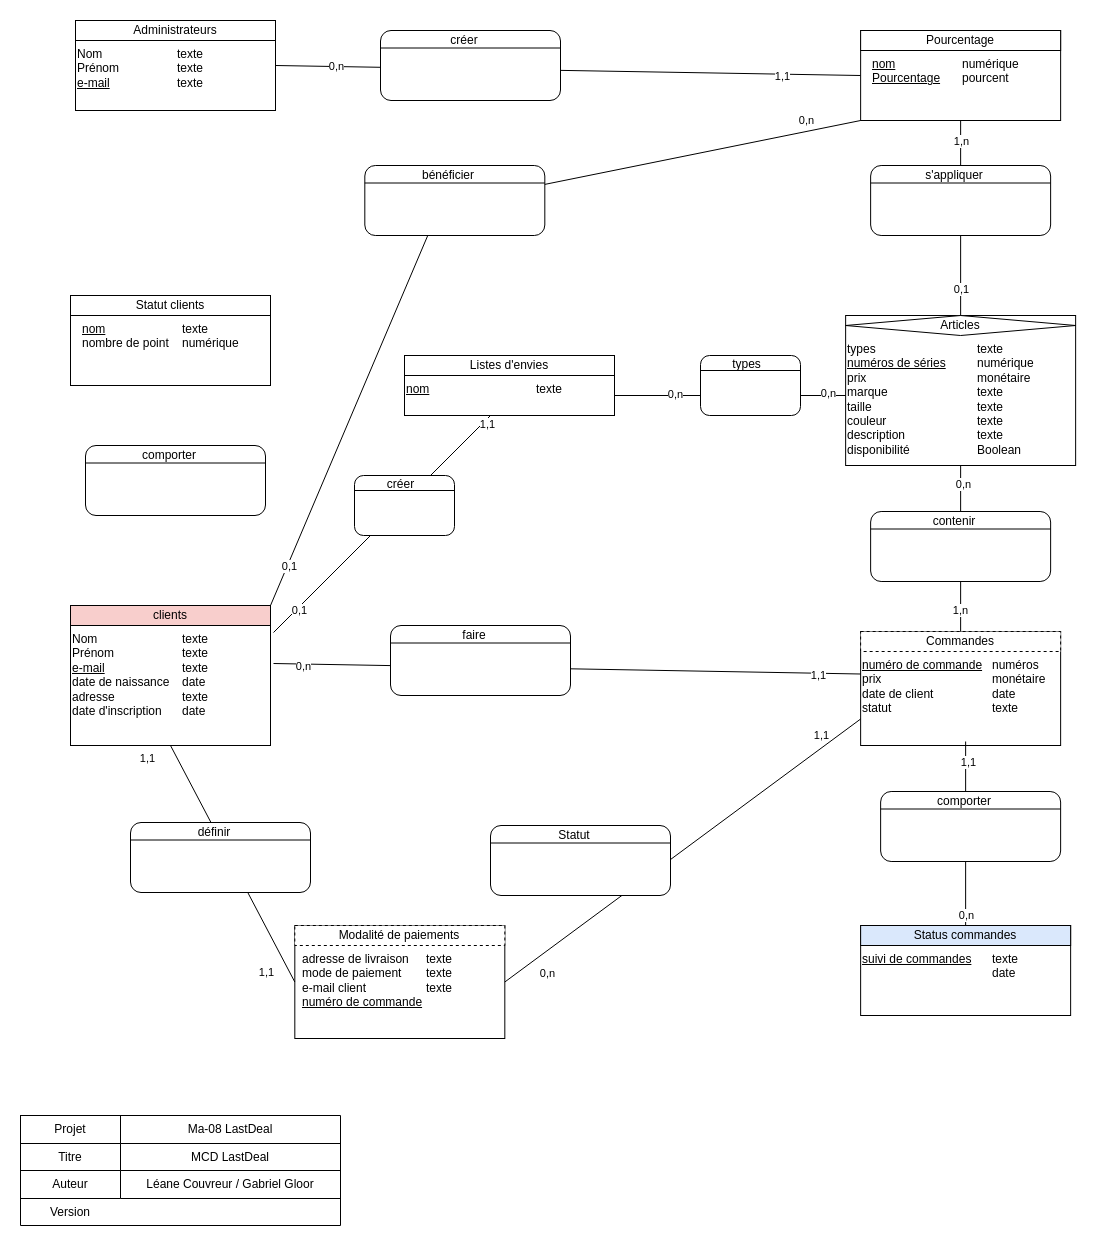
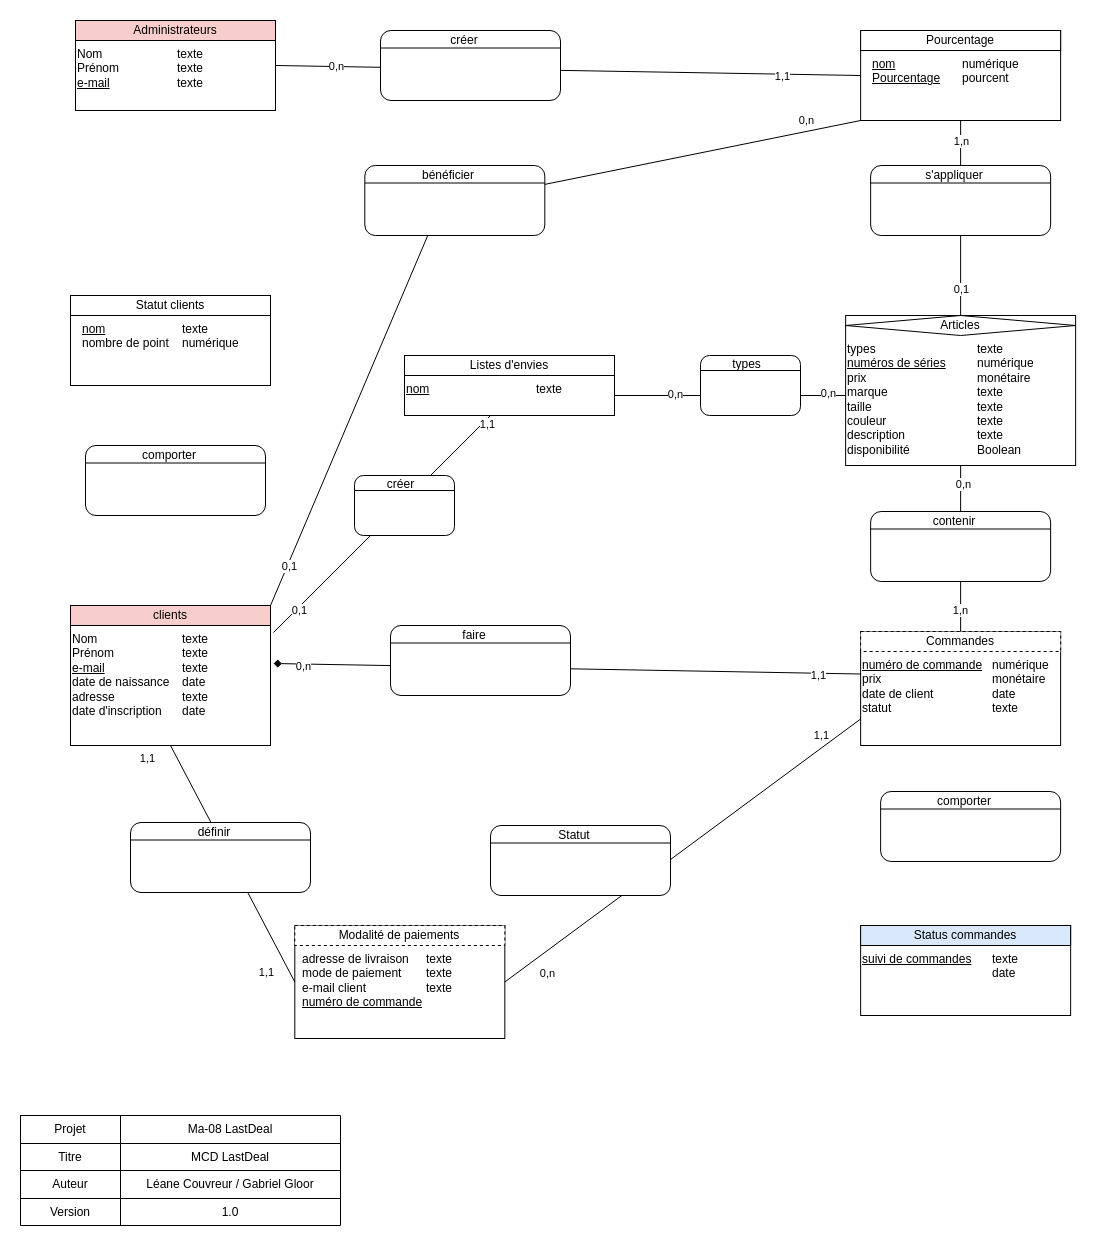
(176, 31) -> (176, 31)
(278, 664) -> (282, 664)
(1021, 687) -> (1021, 687)
(966, 893) -> none
none -> (231, 1212)
